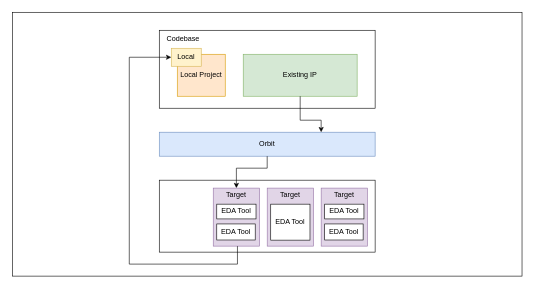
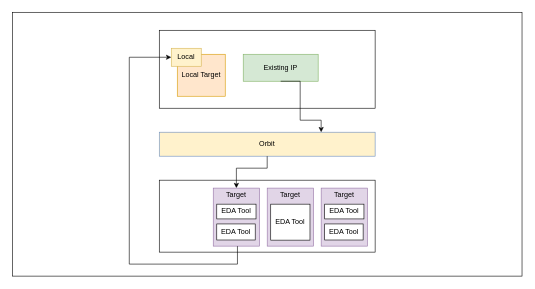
(183, 39) -> none
(201, 75) -> (201, 75)
(300, 75) -> (281, 68)
(267, 144) -> (267, 144)
